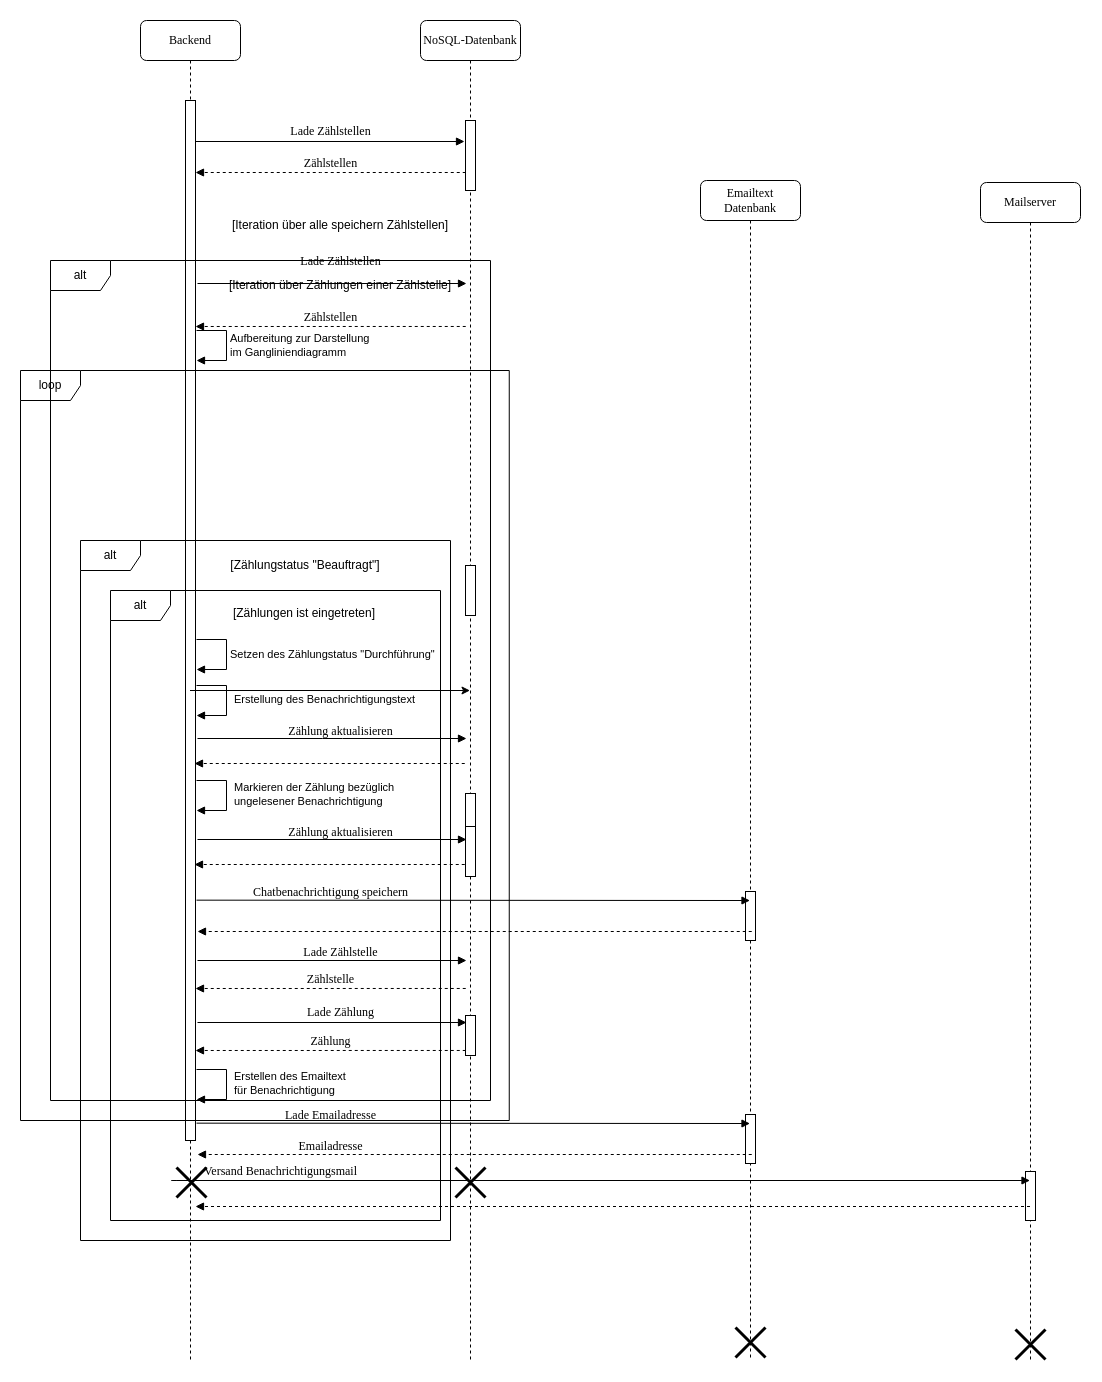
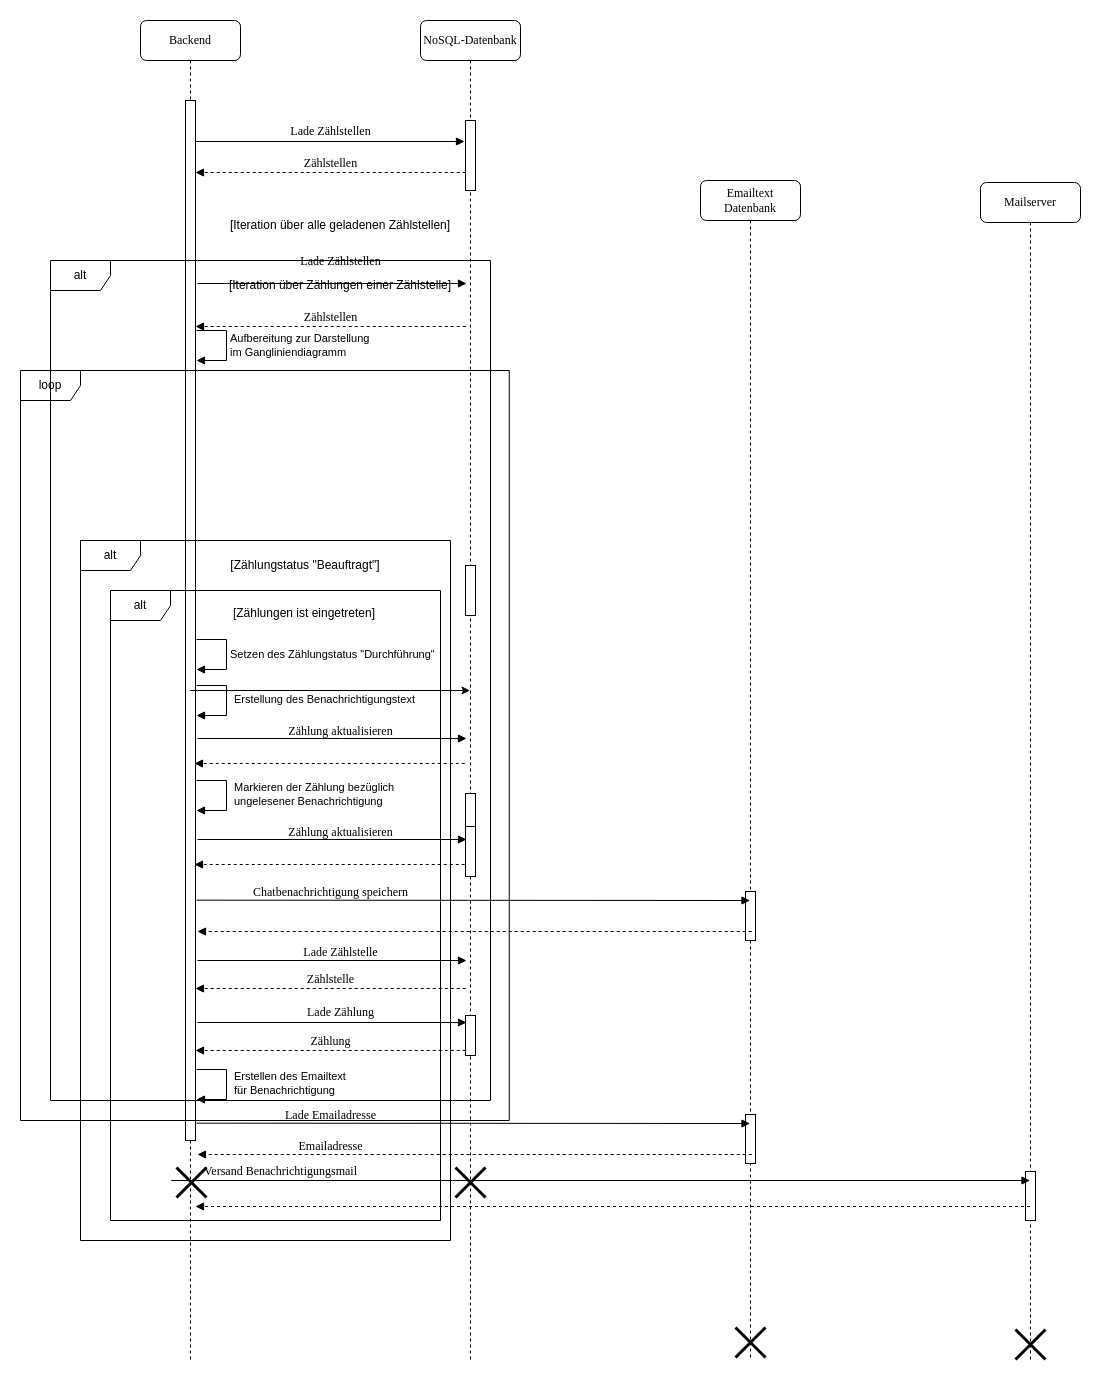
(341, 226) -> (341, 226)
